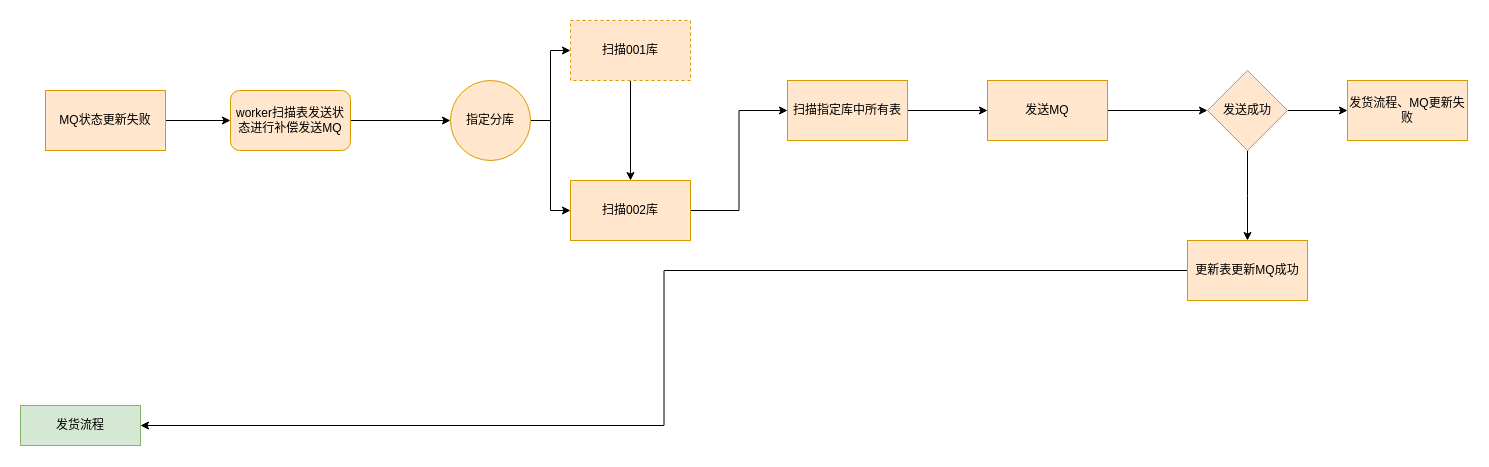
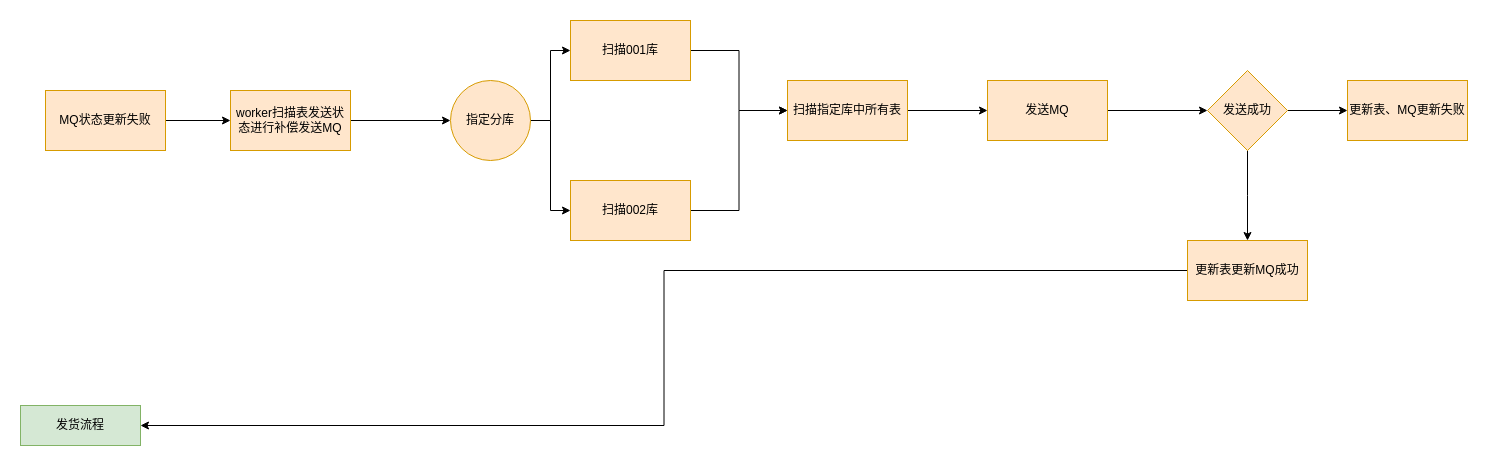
(631, 51) -> (631, 51)
(1408, 111) -> (1408, 111)
(291, 121) -> (291, 121)
(631, 127) -> (739, 56)
